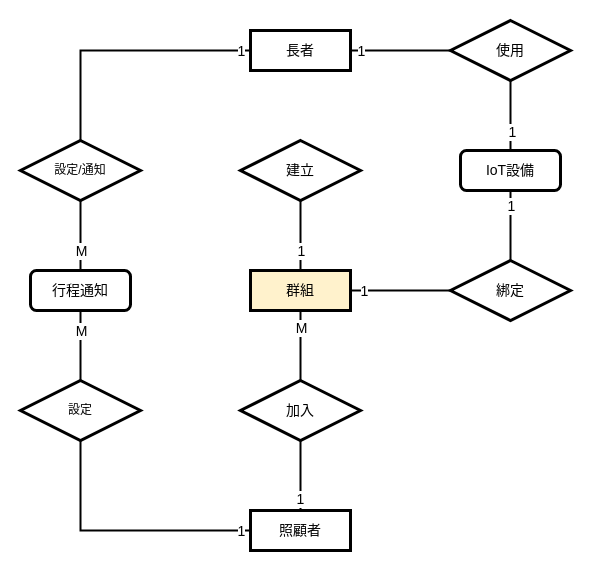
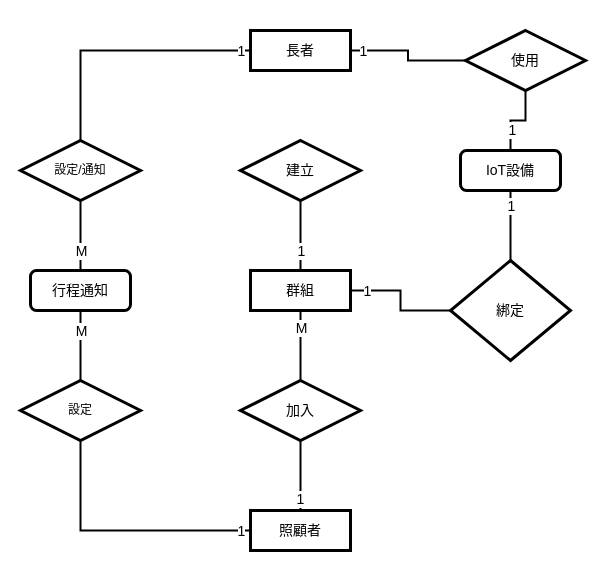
(511, 51) -> (526, 61)
(301, 291) -> (301, 291)
(511, 291) -> (511, 311)
